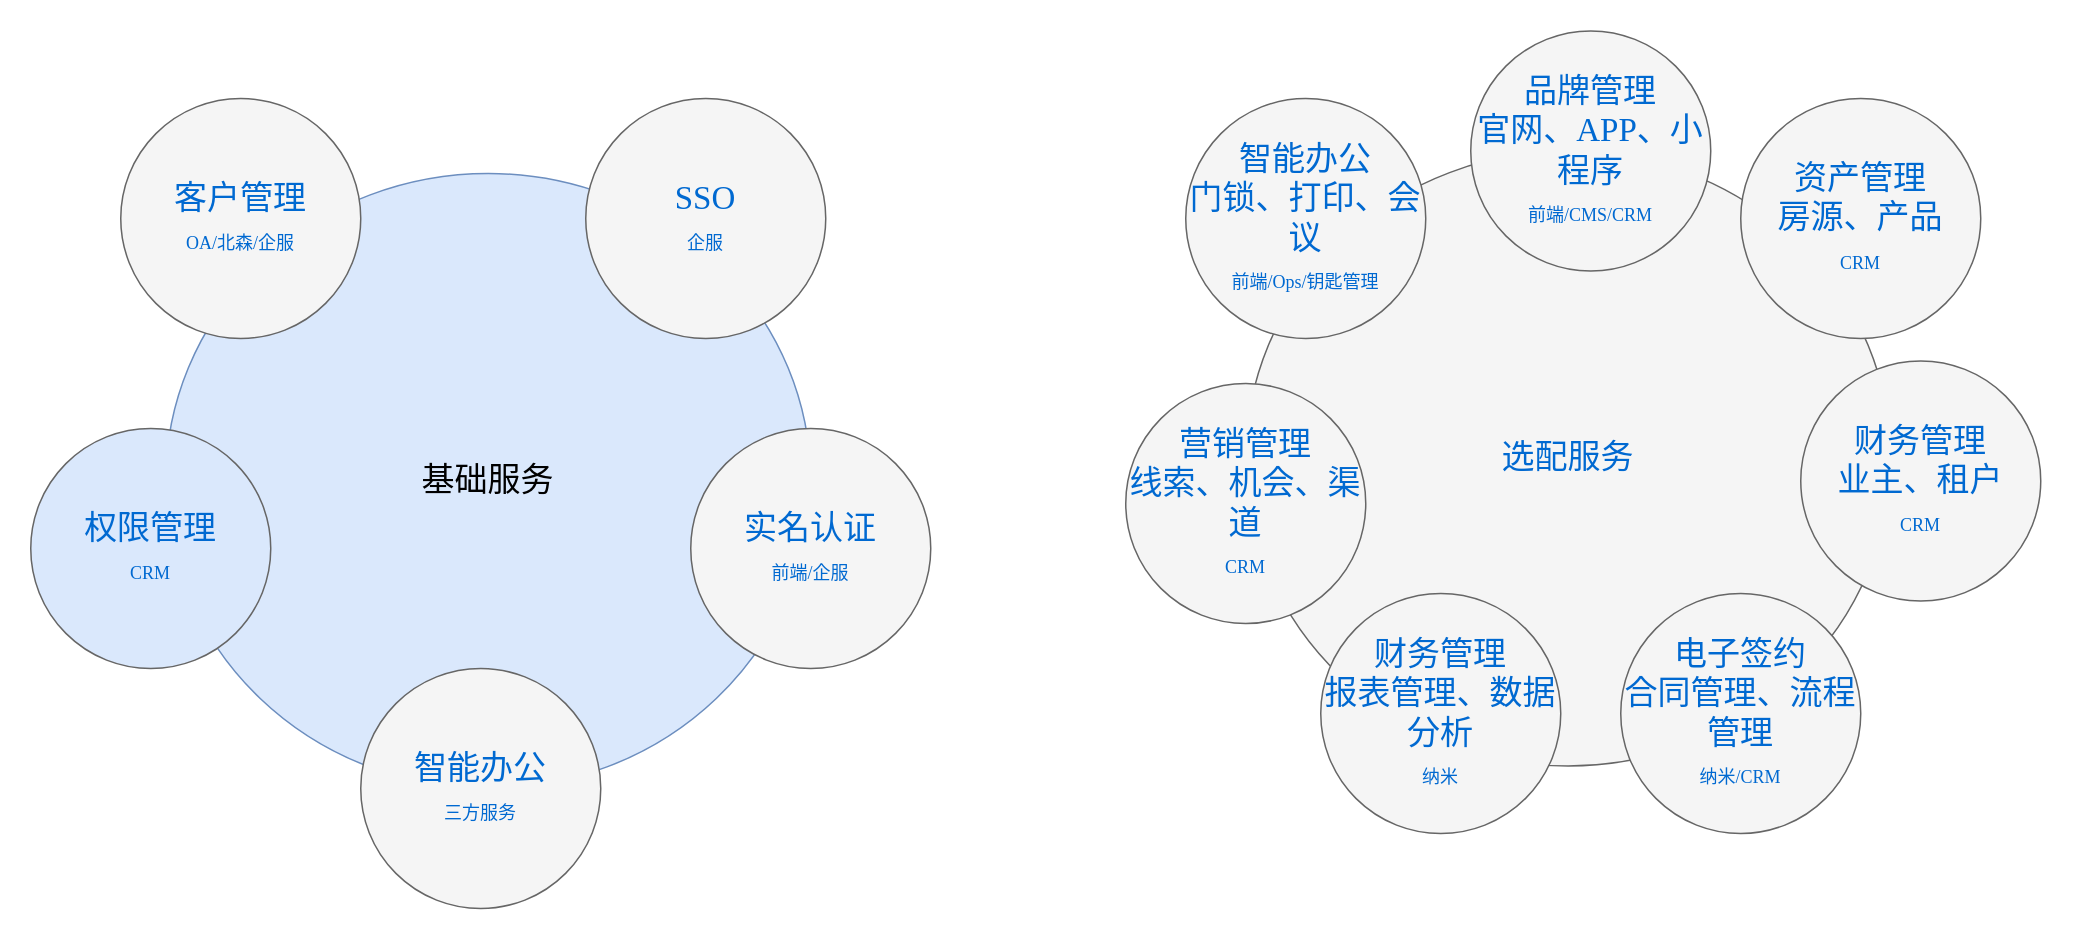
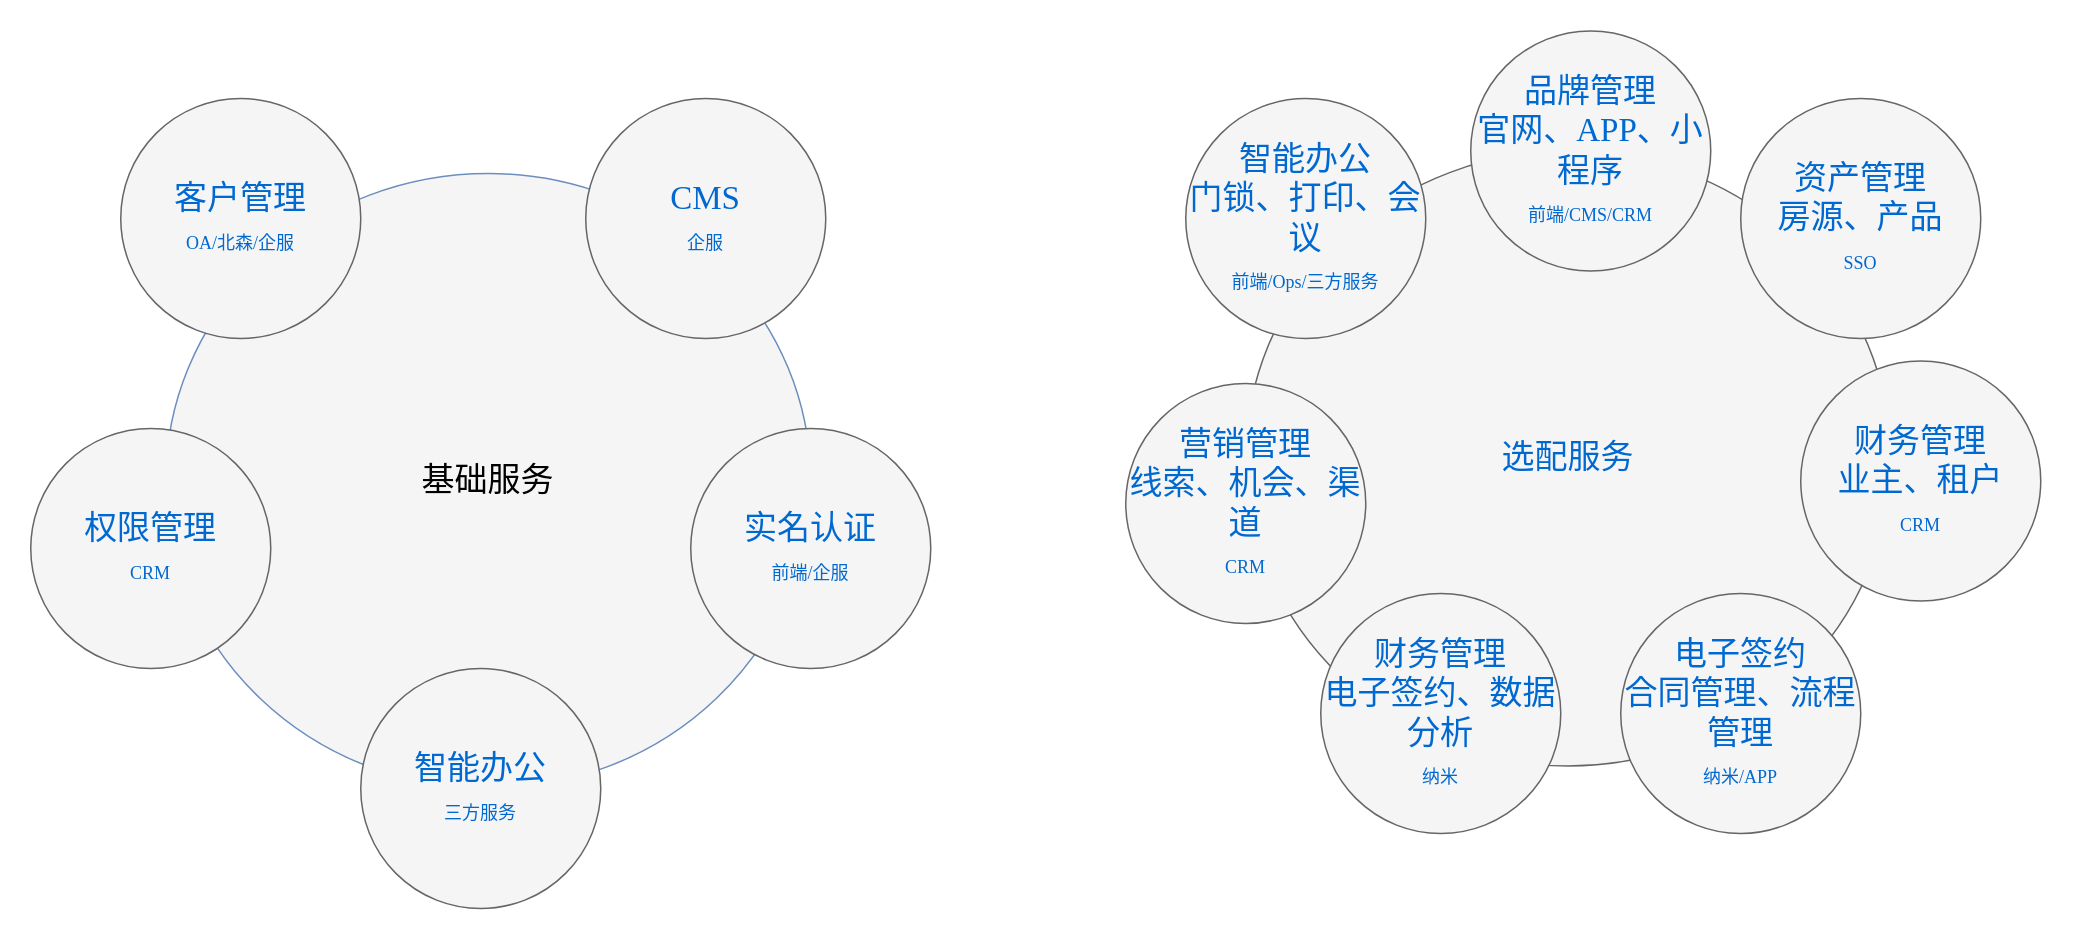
(706, 218) -> (706, 218)
(1306, 218) -> (1306, 218)
(1861, 218) -> (1861, 218)
(488, 481) -> (488, 481)
(151, 548) -> (151, 548)
(1441, 713) -> (1441, 713)
(1741, 713) -> (1741, 713)
